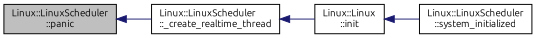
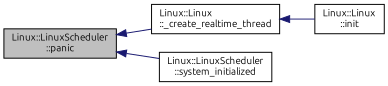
(216, 19) -> (216, 19)
(407, 19) -> (143, 56)
